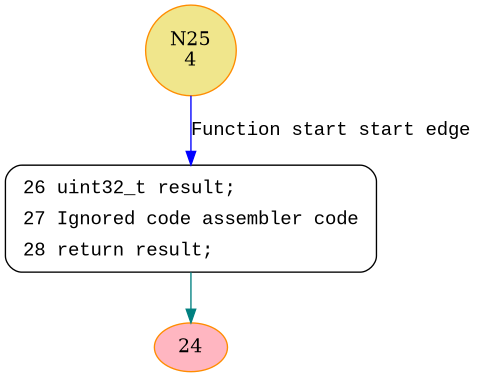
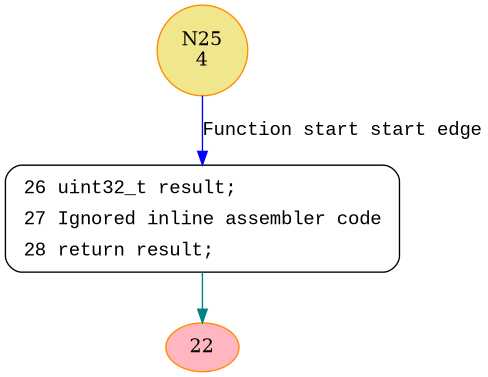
(208, 219) -> (220, 219)
(191, 347) -> (202, 347)
